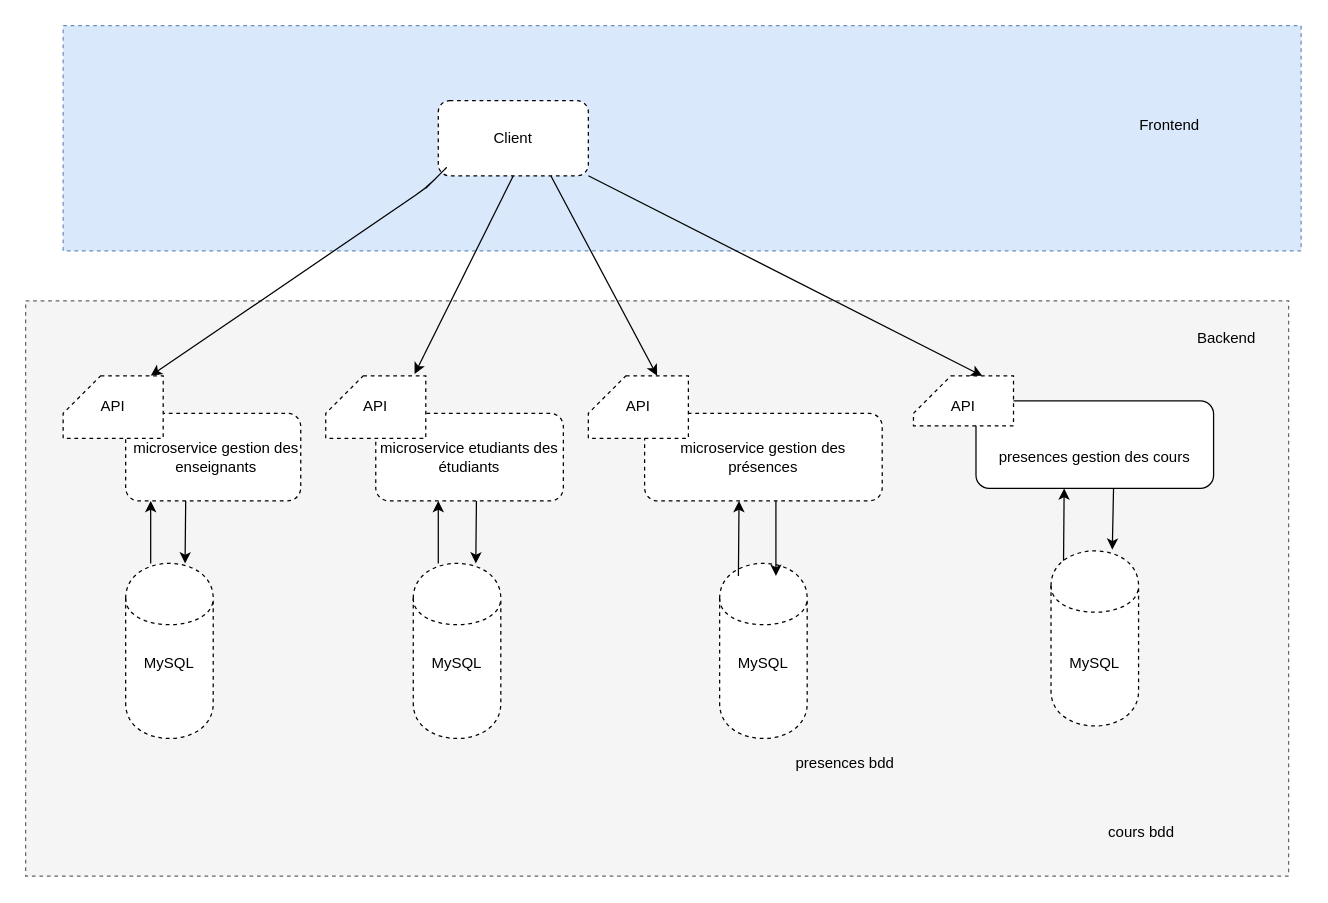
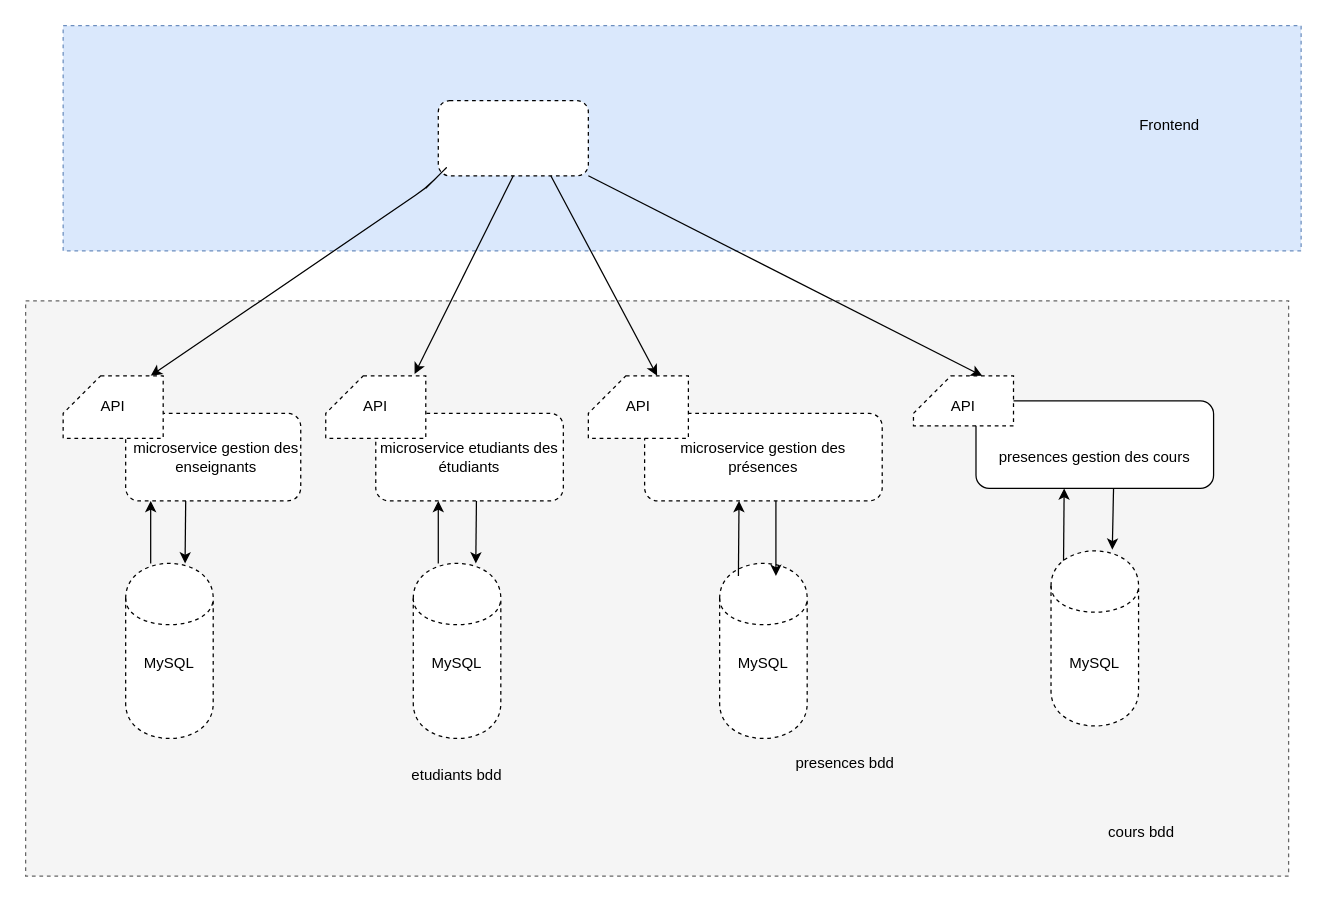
(513, 138) -> none
(1226, 338) -> none
none -> (457, 776)
